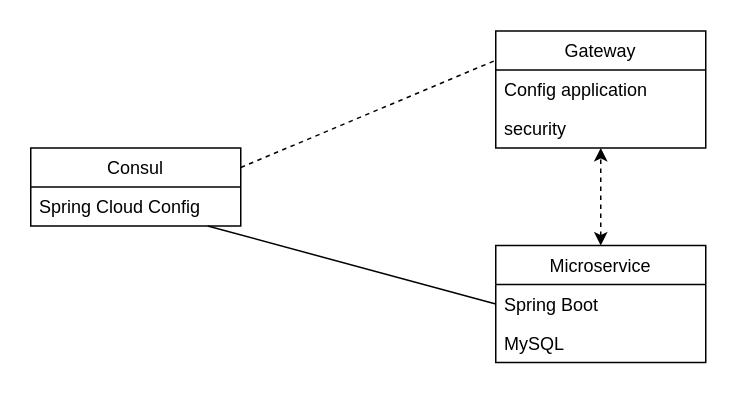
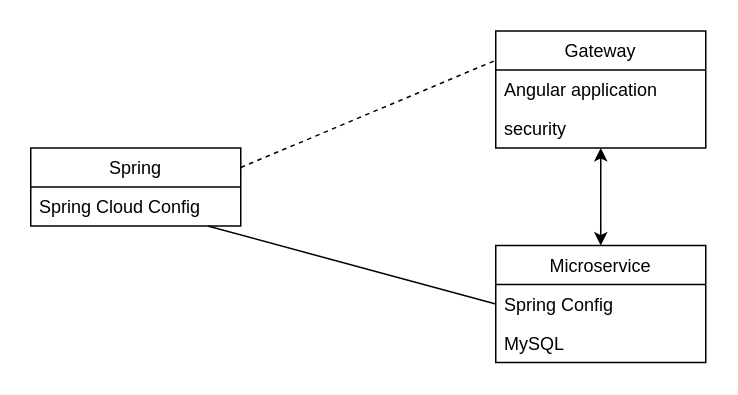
(583, 90) -> (588, 90)
(135, 168) -> (135, 168)
(601, 198) -> (601, 198)
(555, 305) -> (563, 305)
